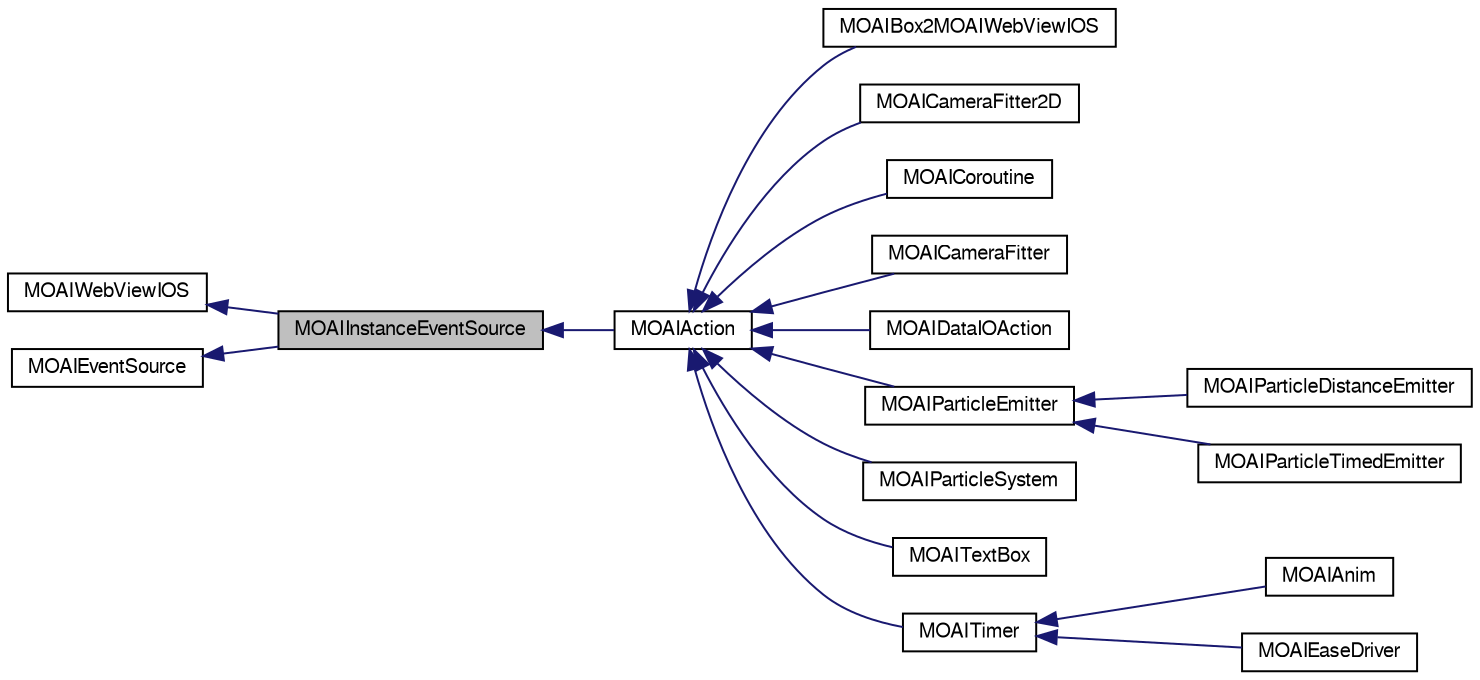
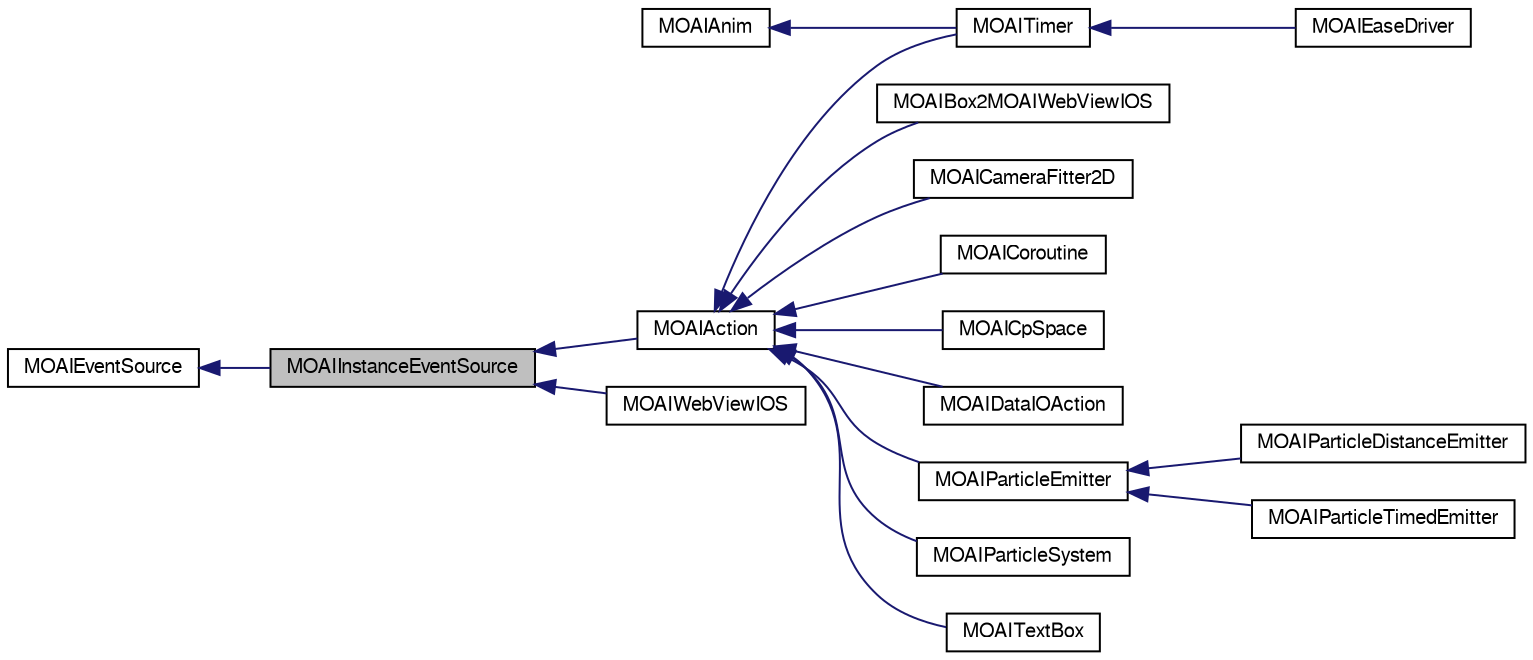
(970, 255) -> (1023, 330)
(253, 310) -> (581, 390)
(1161, 603) -> (873, 28)
